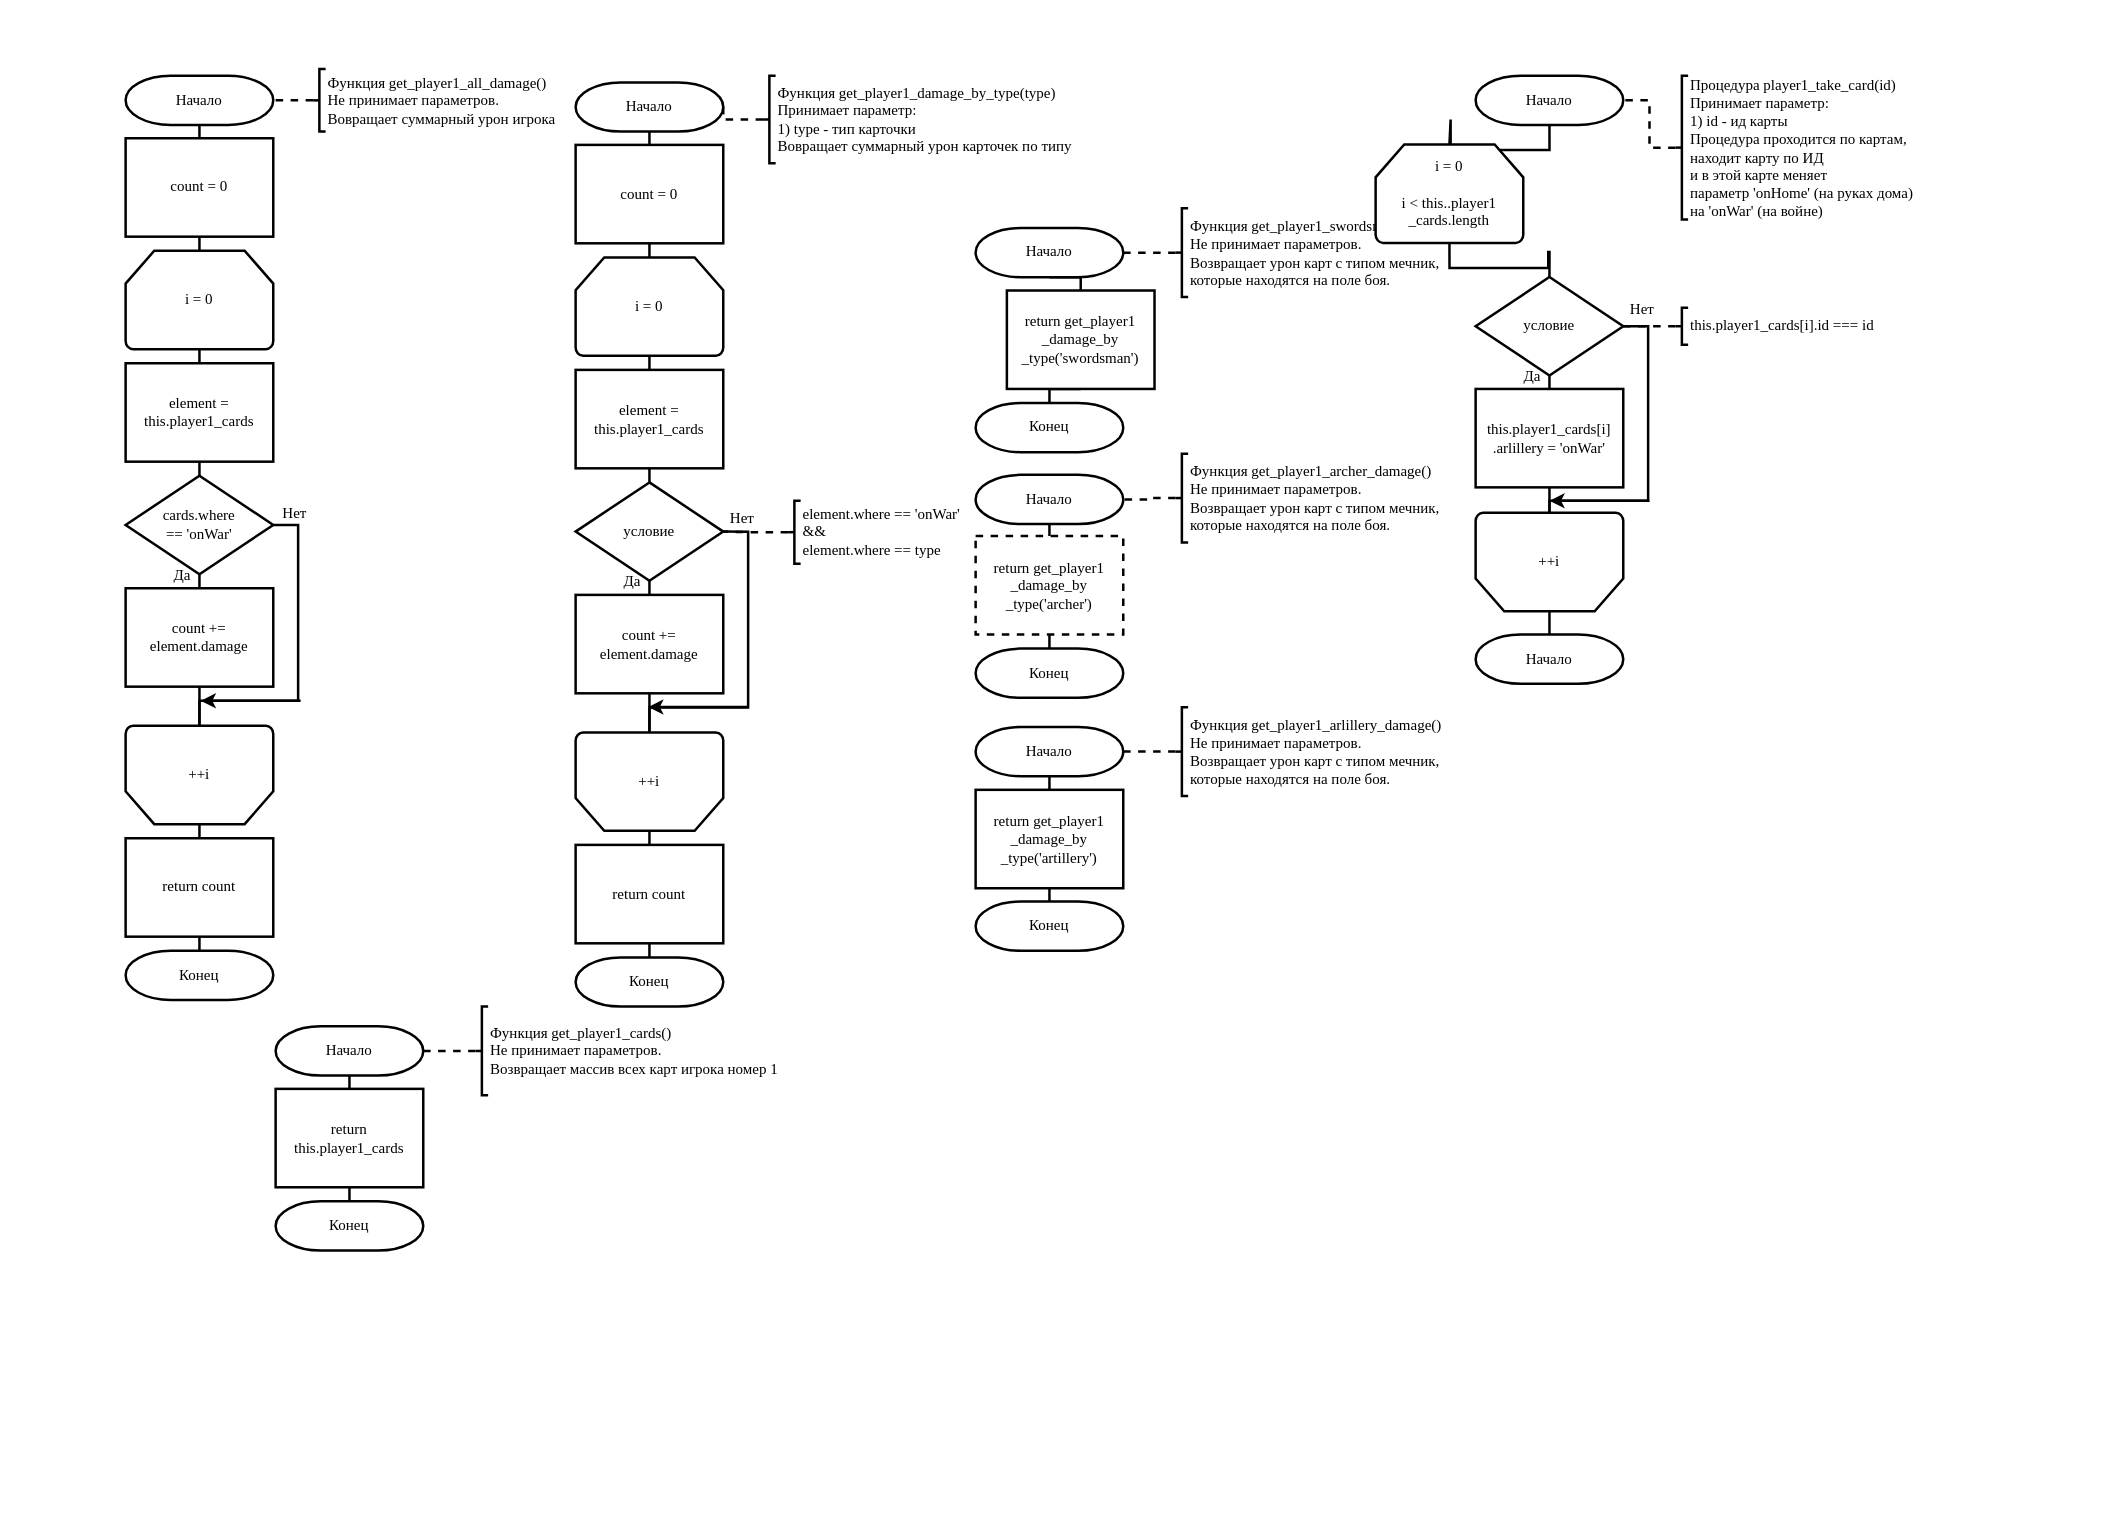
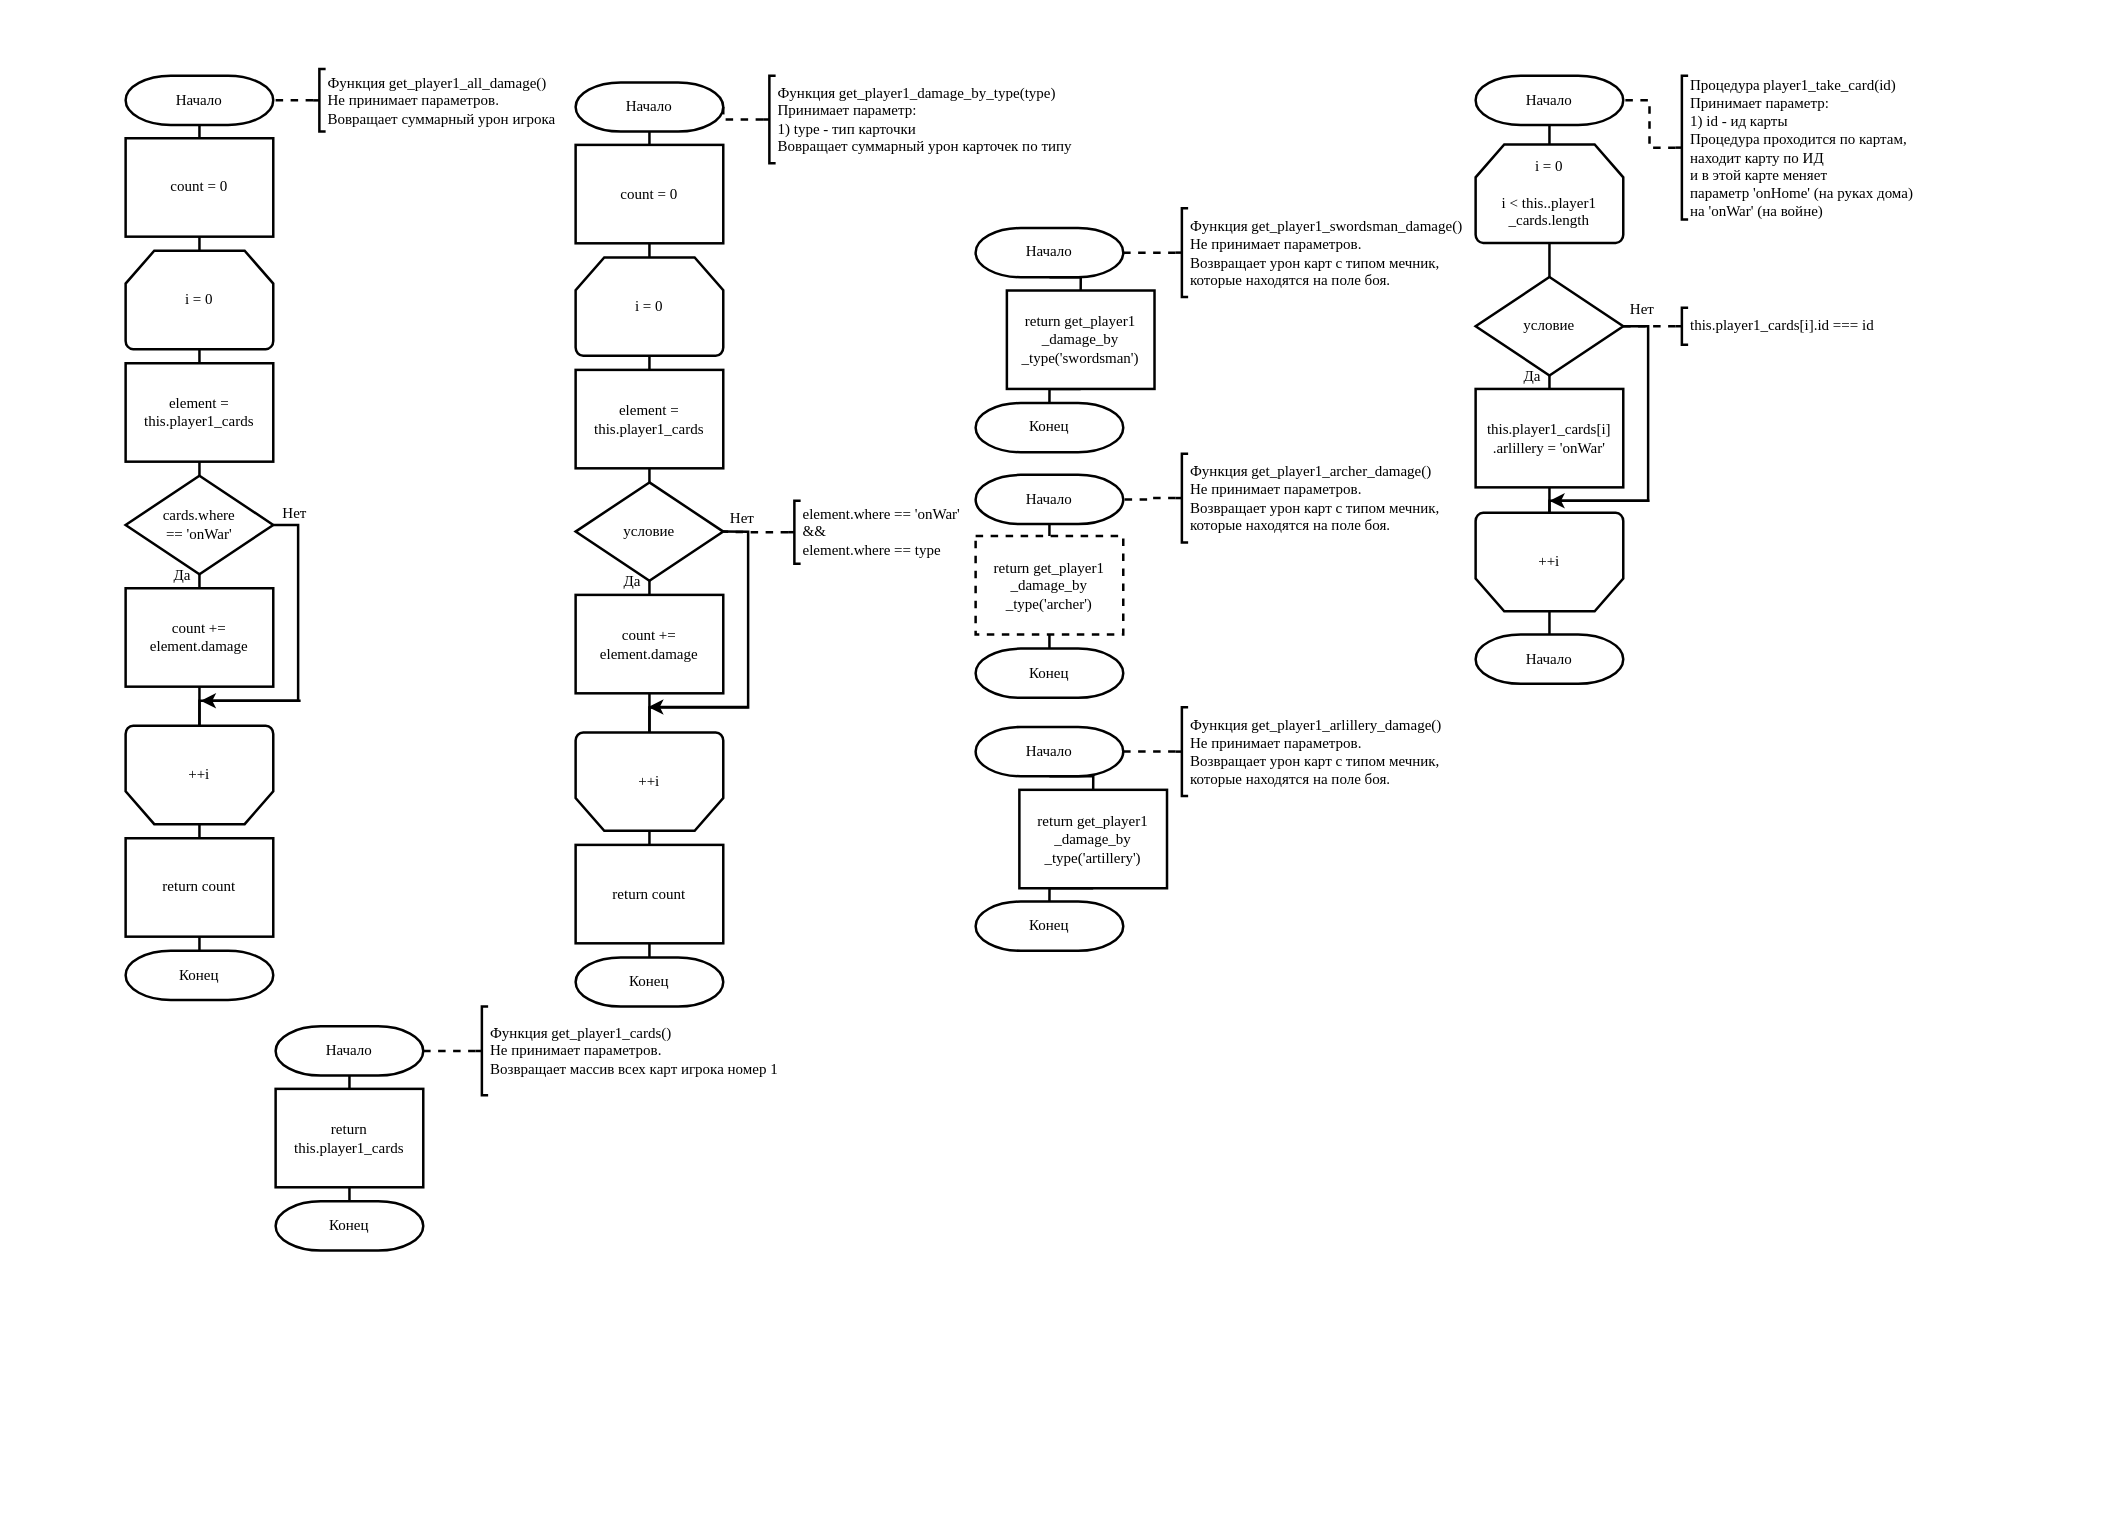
(1449, 194) -> (1549, 194)
(1049, 839) -> (1093, 839)
